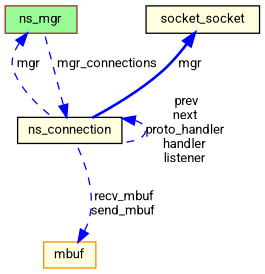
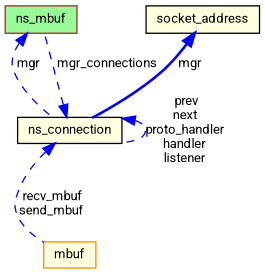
(41, 20) -> (41, 20)
(203, 20) -> (203, 20)
(90, 186) -> (16, 198)
